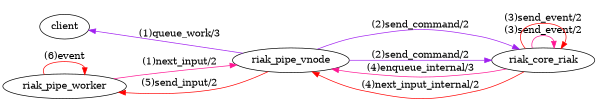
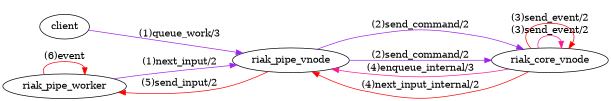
(169, 42) -> (162, 41)
(543, 60) -> (550, 60)
(172, 71) -> (172, 71)
